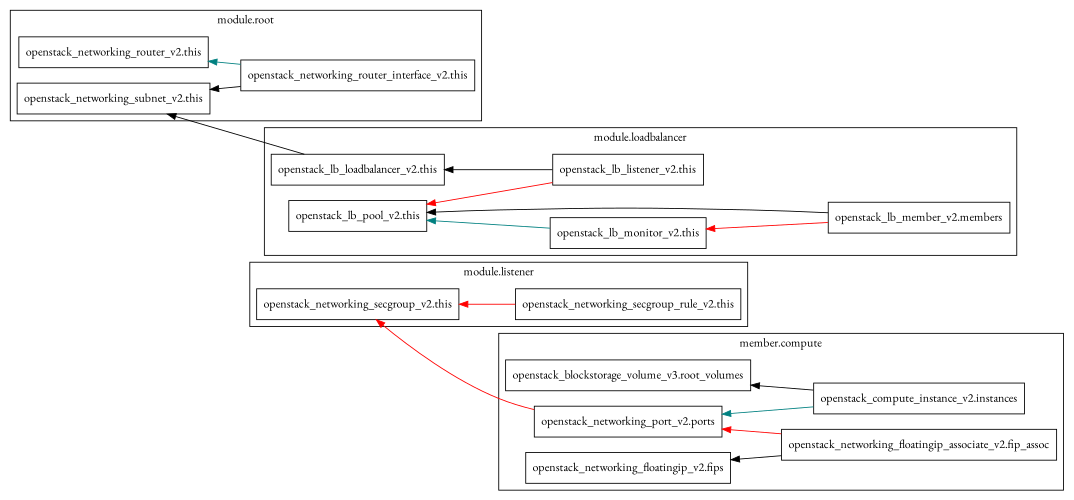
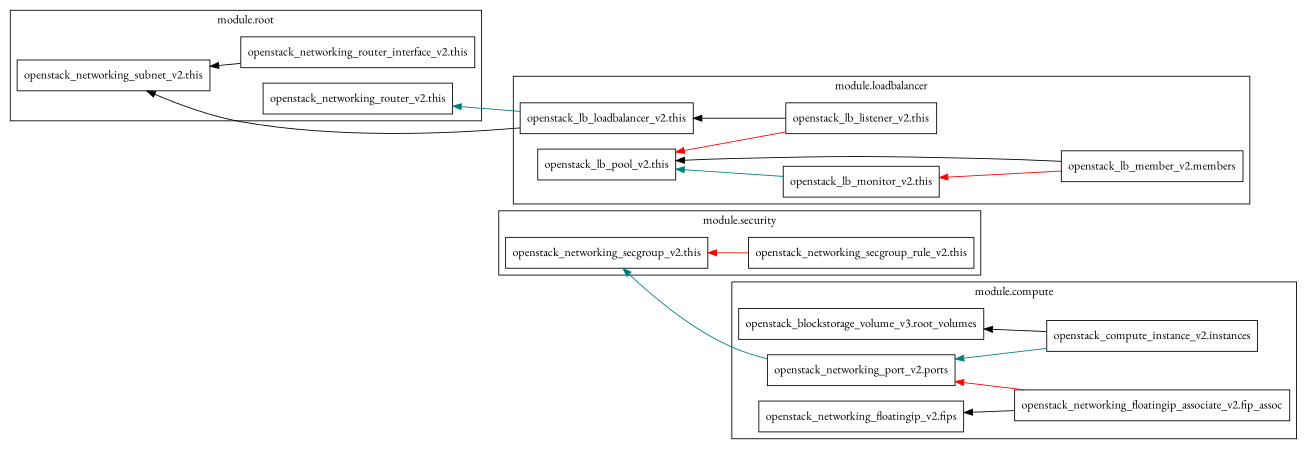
(229, 63) -> (491, 109)
(499, 272) -> (740, 221)
(781, 343) -> (1014, 292)
(454, 376) -> (693, 325)
